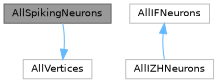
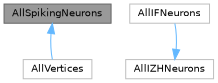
(64, 36) -> (51, 47)
(163, 47) -> (176, 36)
